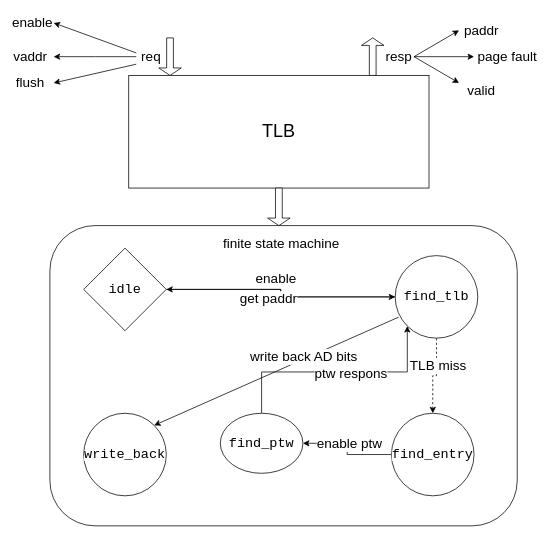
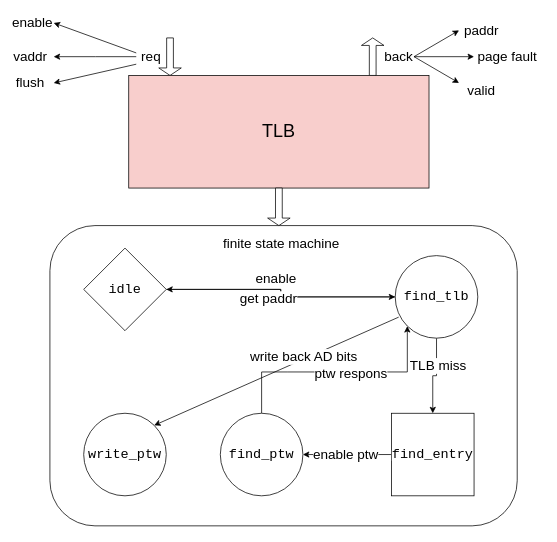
(399, 57) -> (399, 57)
(279, 132) -> (279, 132)
(432, 389) -> (432, 389)
(261, 443) -> (261, 454)
(125, 454) -> (125, 454)
(432, 454) -> (432, 454)
